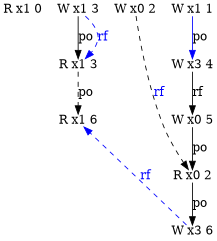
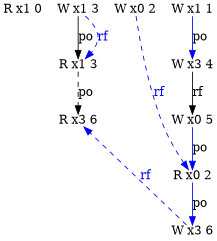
(152, 92) -> (152, 92)
(78, 121) -> (78, 121)
(192, 144) -> (192, 144)
(192, 200) -> (192, 200)
